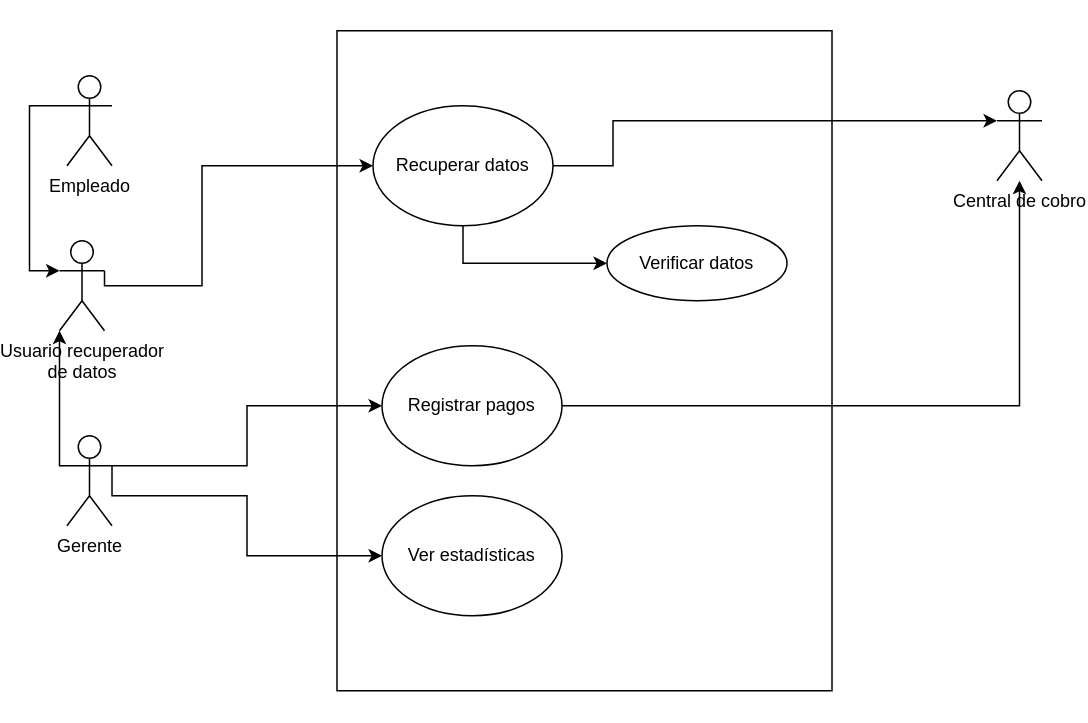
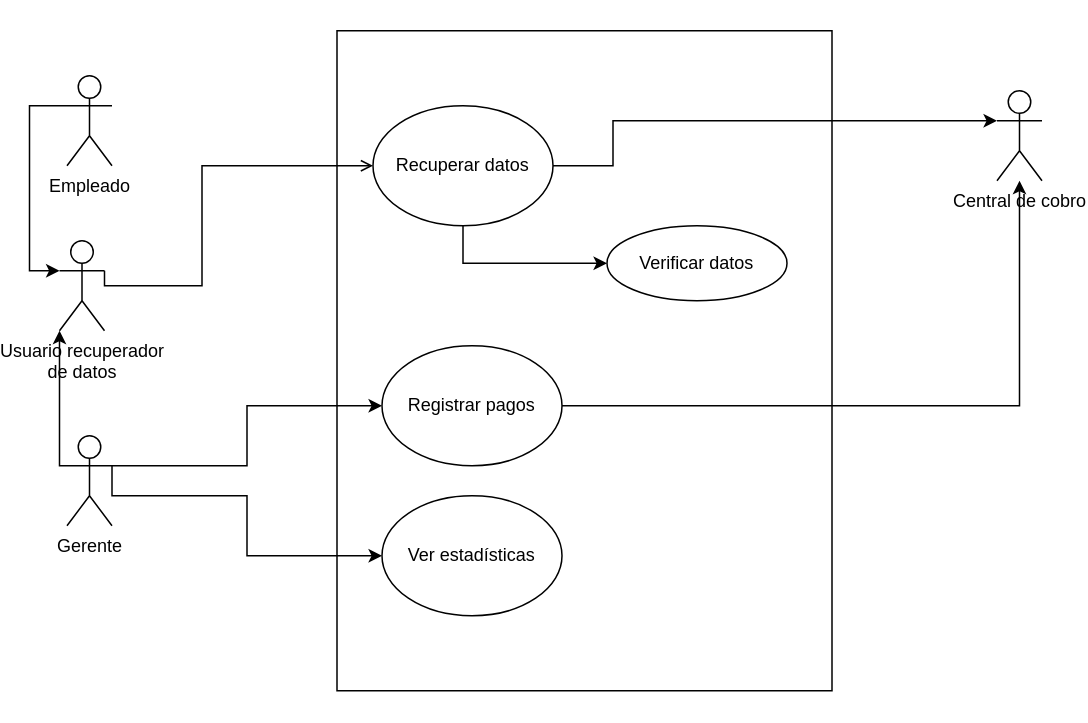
(361, 166) -> (363, 166)
